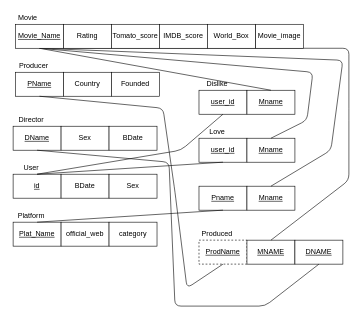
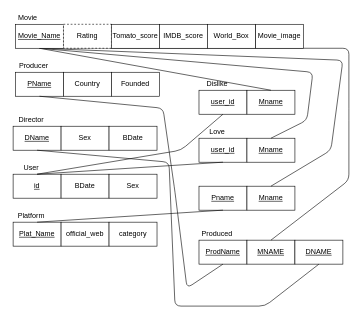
(87, 36) -> (87, 36)
(223, 252) -> (223, 252)
